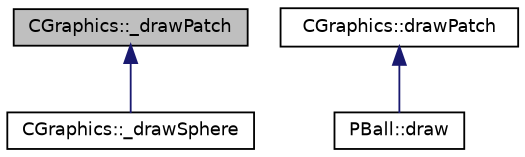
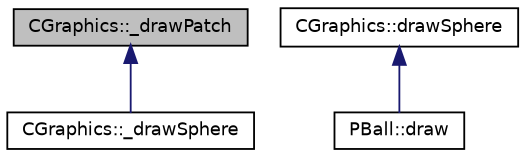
(399, 27) -> (399, 27)
